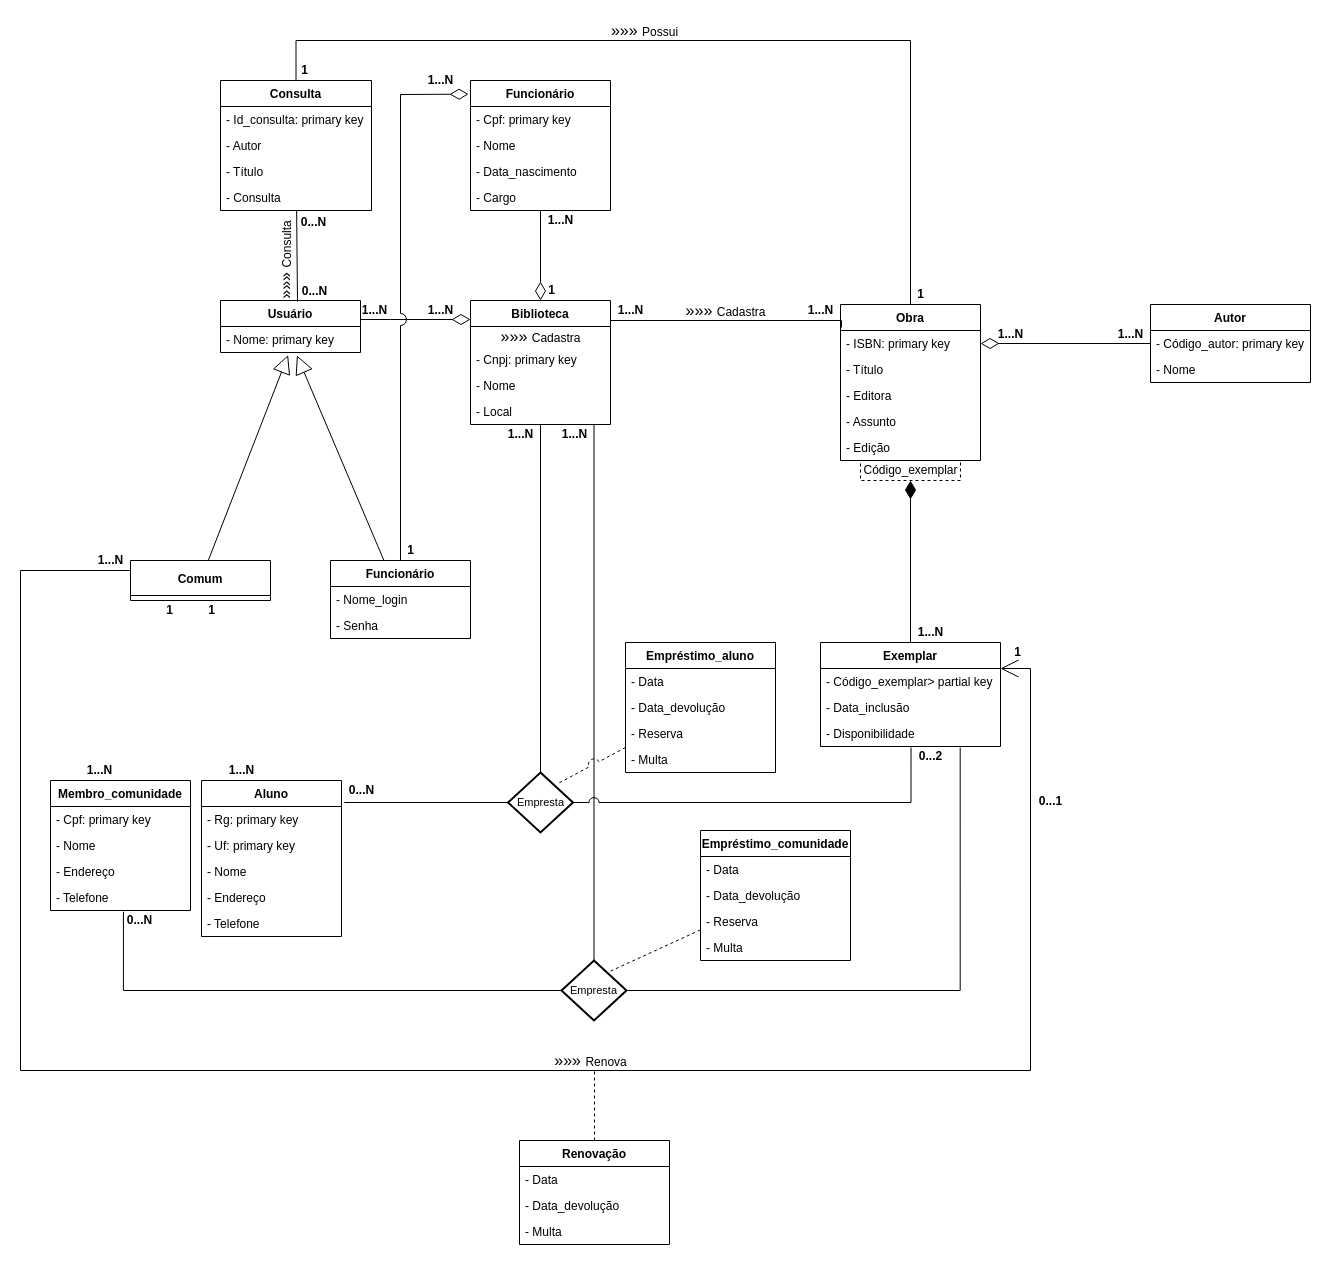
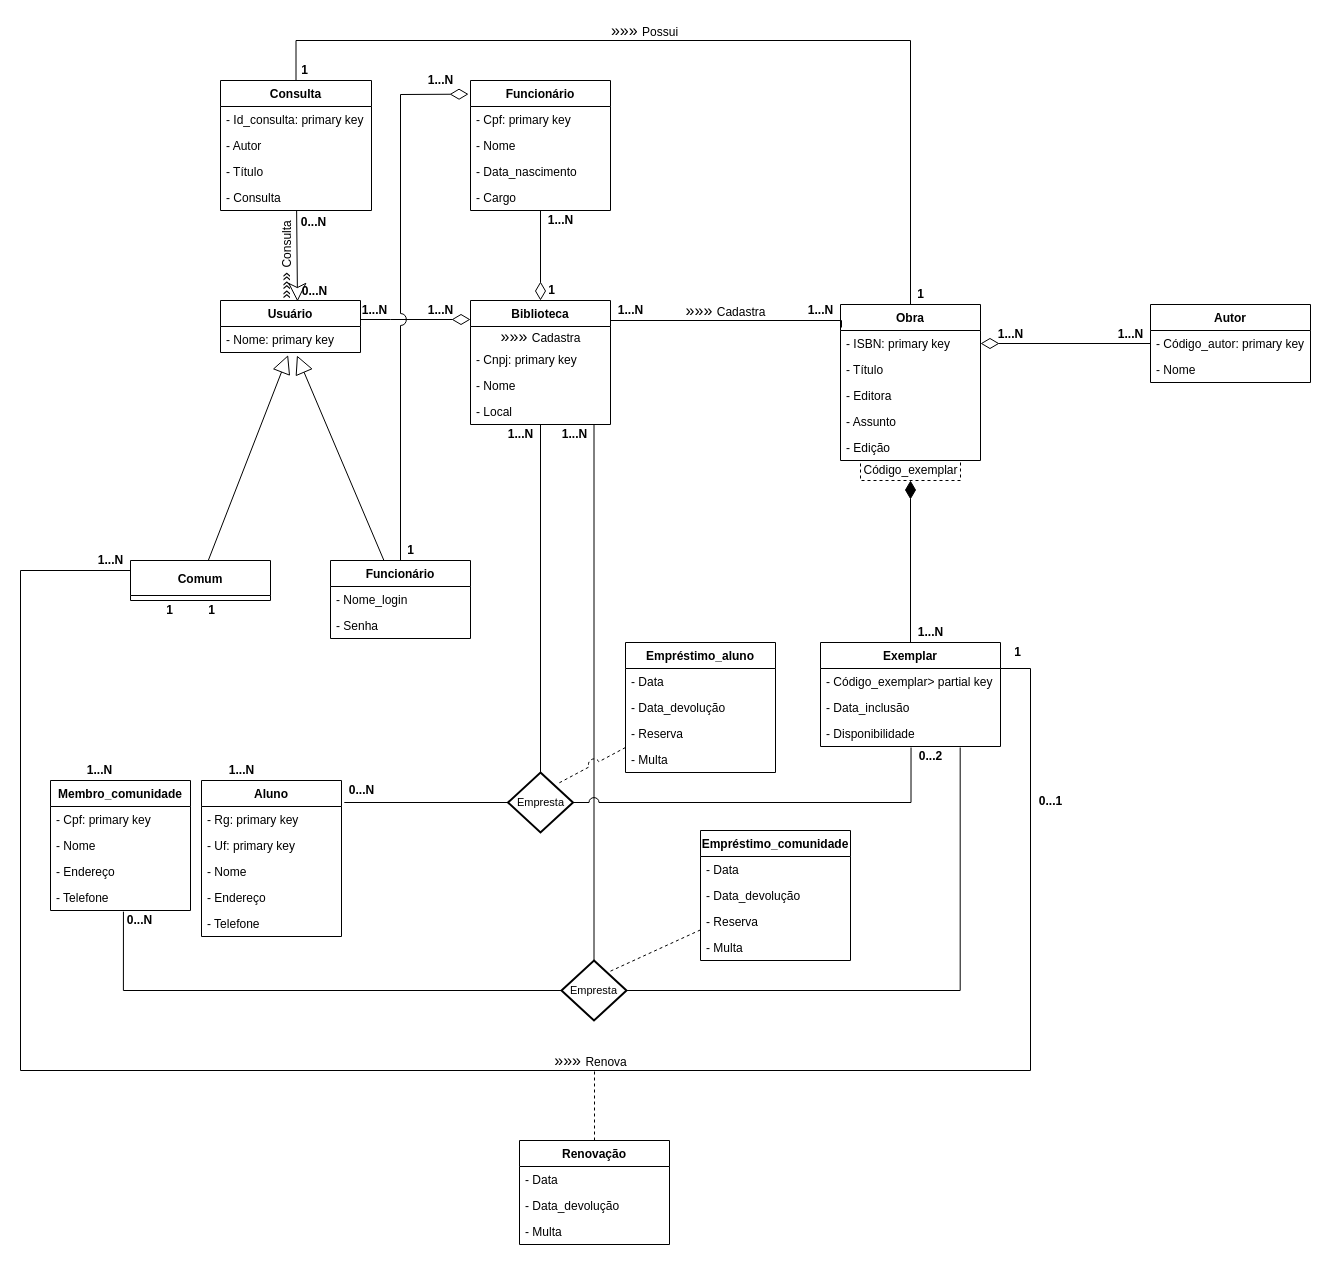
(297, 291) -> (297, 286)
(1006, 669) -> (1006, 669)
